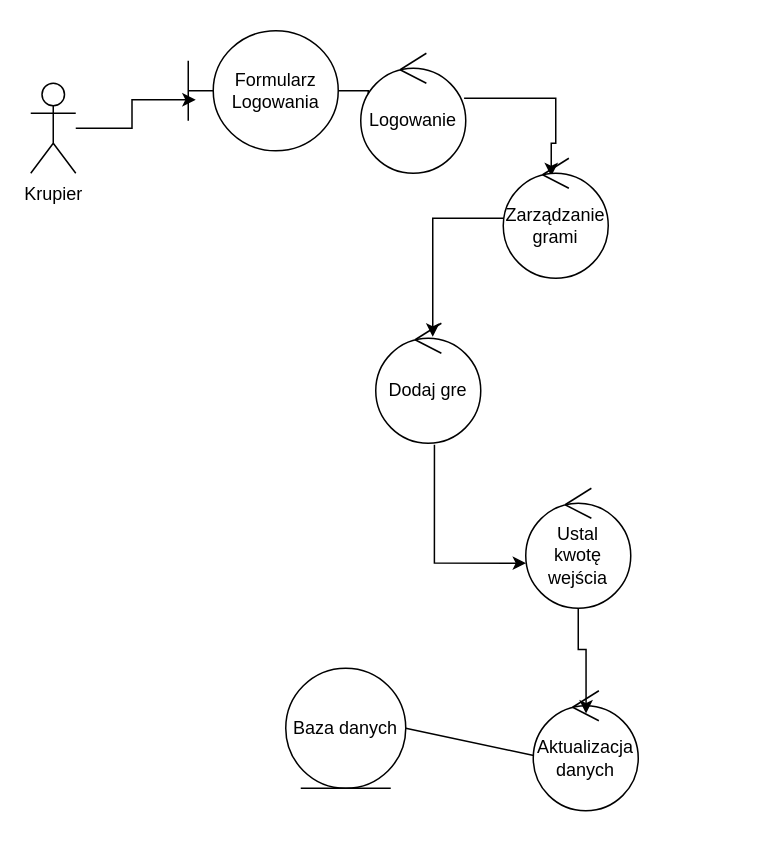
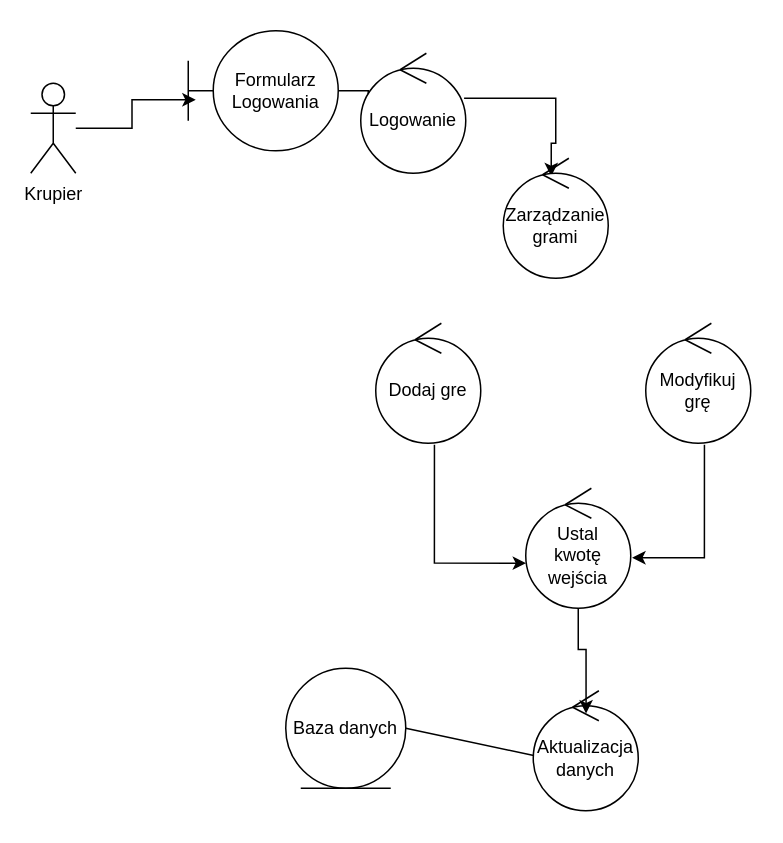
(433, 237) -> none
none -> (698, 383)
none -> (704, 533)
